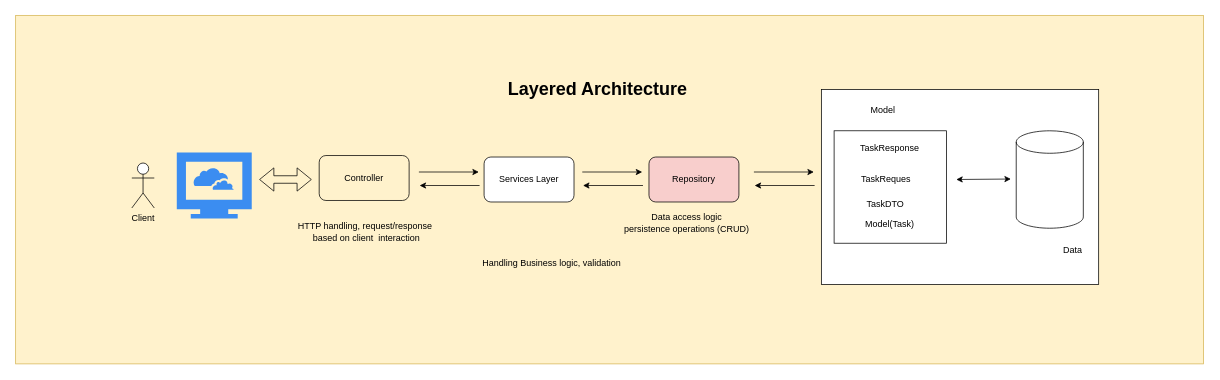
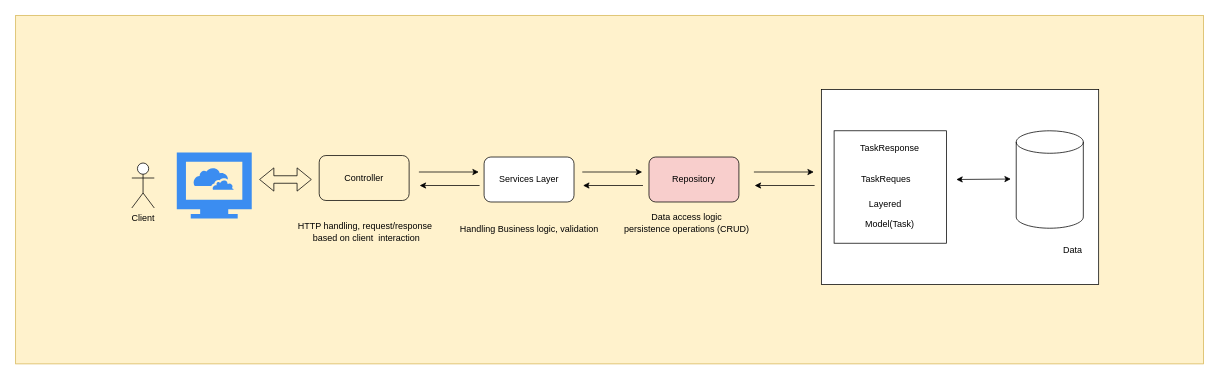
(604, 93) -> none
(883, 111) -> none
(886, 204) -> (886, 204)
(552, 264) -> (529, 230)
